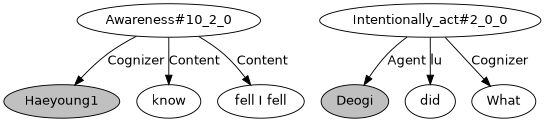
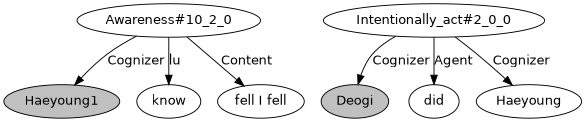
(194, 61) -> (175, 61)
(407, 61) -> (401, 61)
(436, 61) -> (454, 61)
(504, 101) -> (529, 101)
